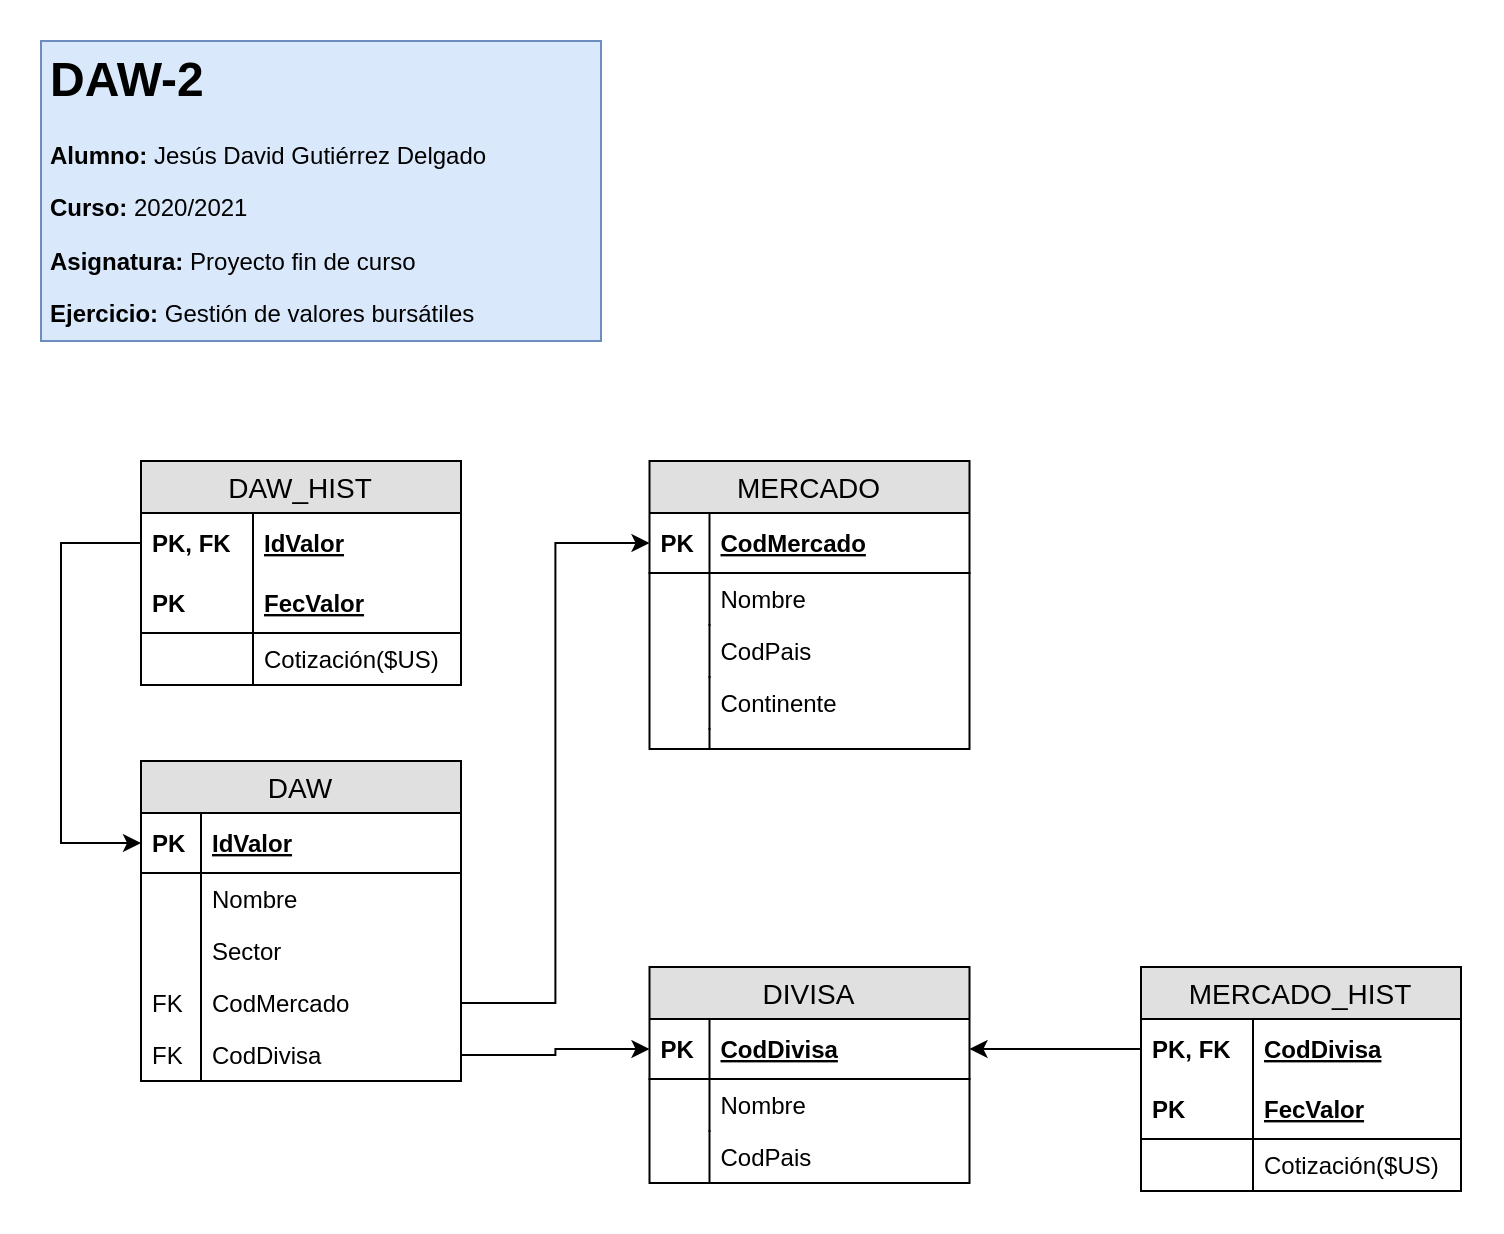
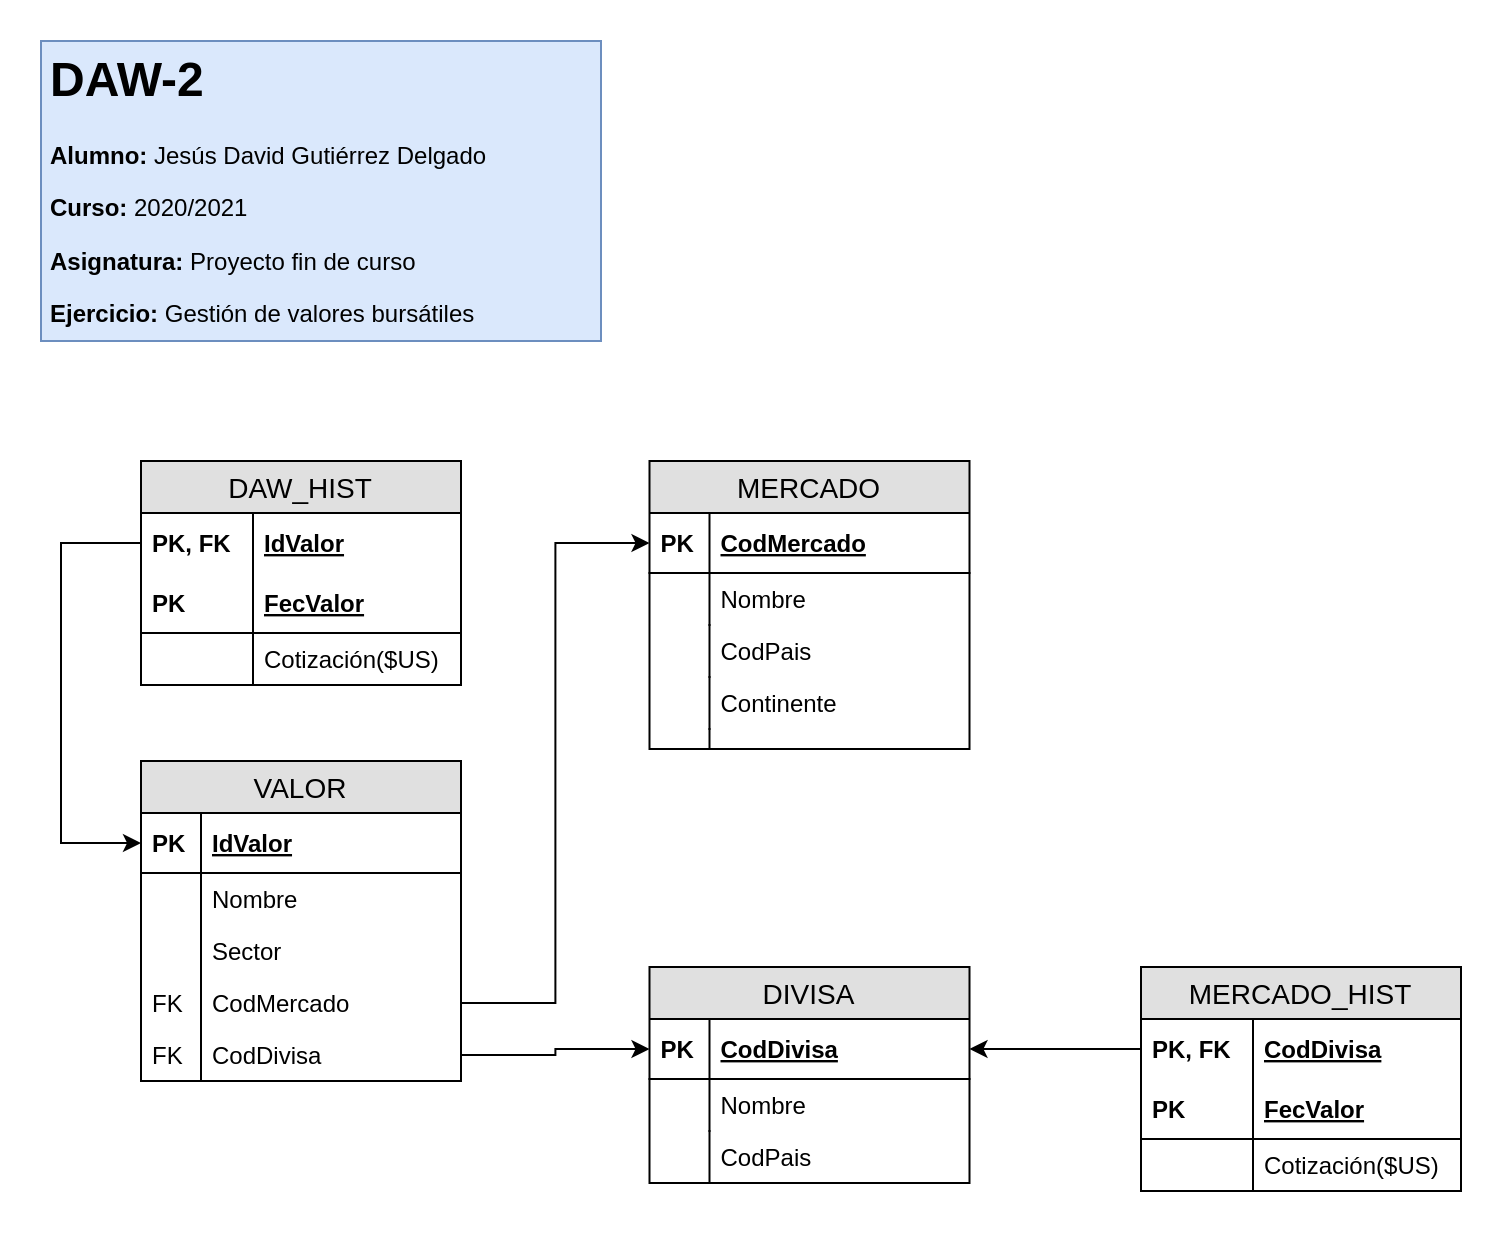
(300, 789) -> (300, 789)
